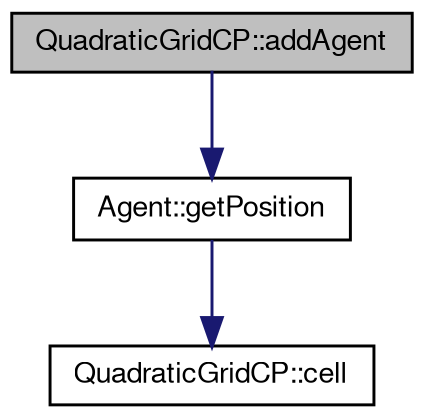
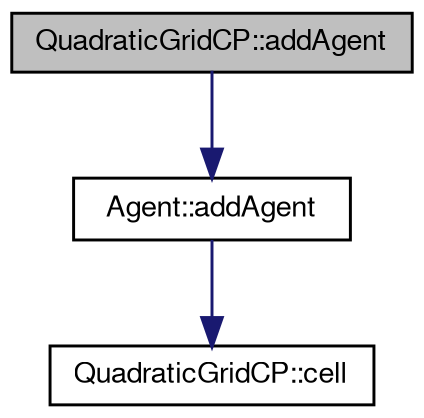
(212, 209) -> (212, 209)
